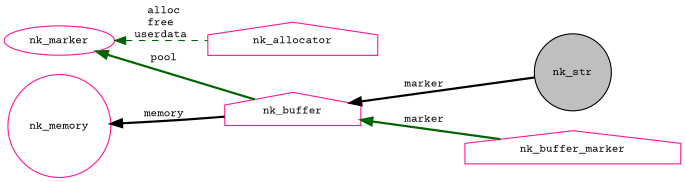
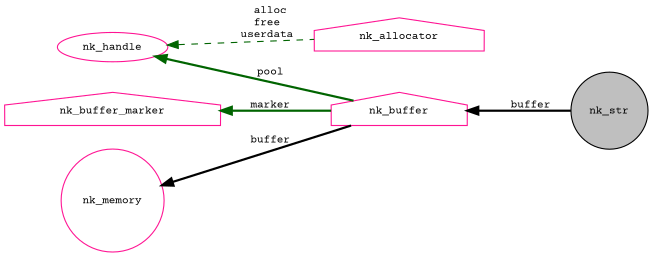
(59, 41) -> (113, 47)
(421, 84) -> (528, 105)
(161, 113) -> (267, 140)
(436, 130) -> (282, 111)
